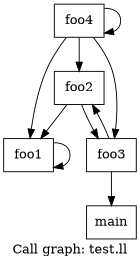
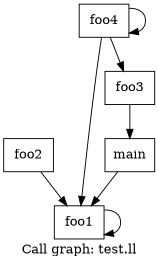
(79, 50) -> none
(87, 118) -> none
(103, 126) -> none
none -> (107, 185)
